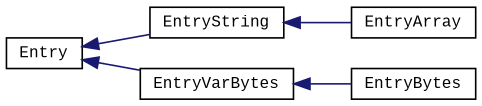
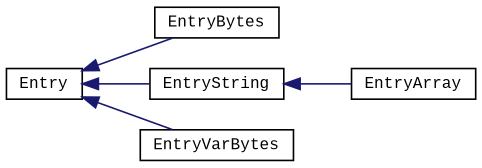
(331, 84) -> (135, 52)
